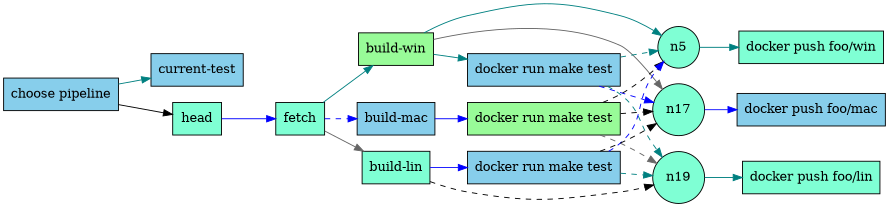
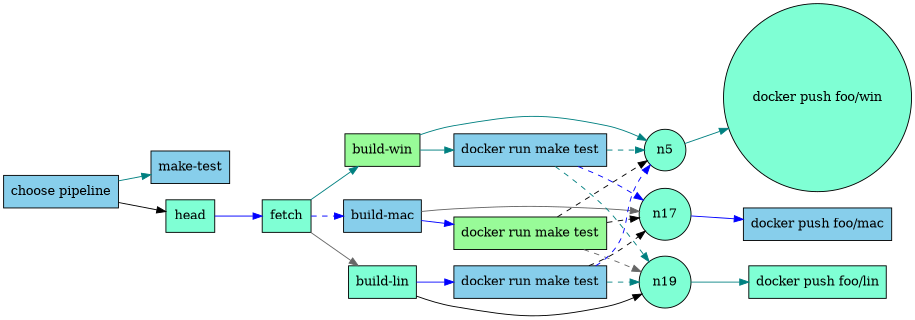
(553, 30) -> (526, 206)
(811, 47) -> (818, 98)
(197, 70) -> (190, 167)
(537, 199) -> (525, 316)
